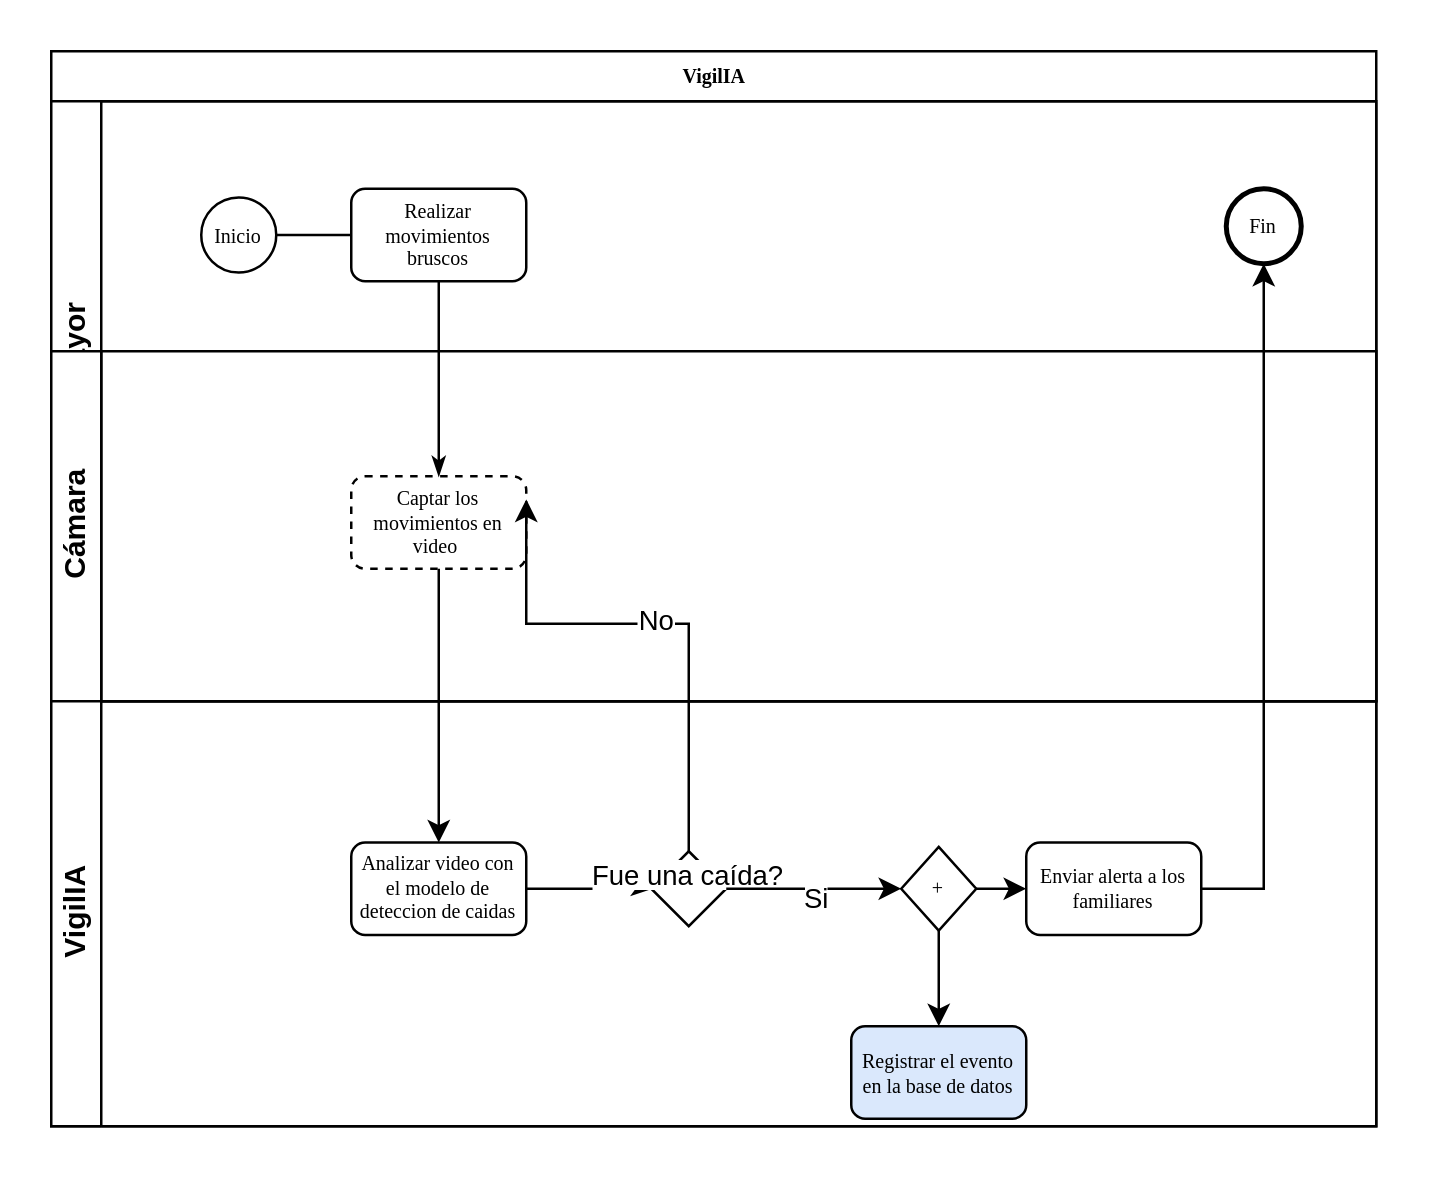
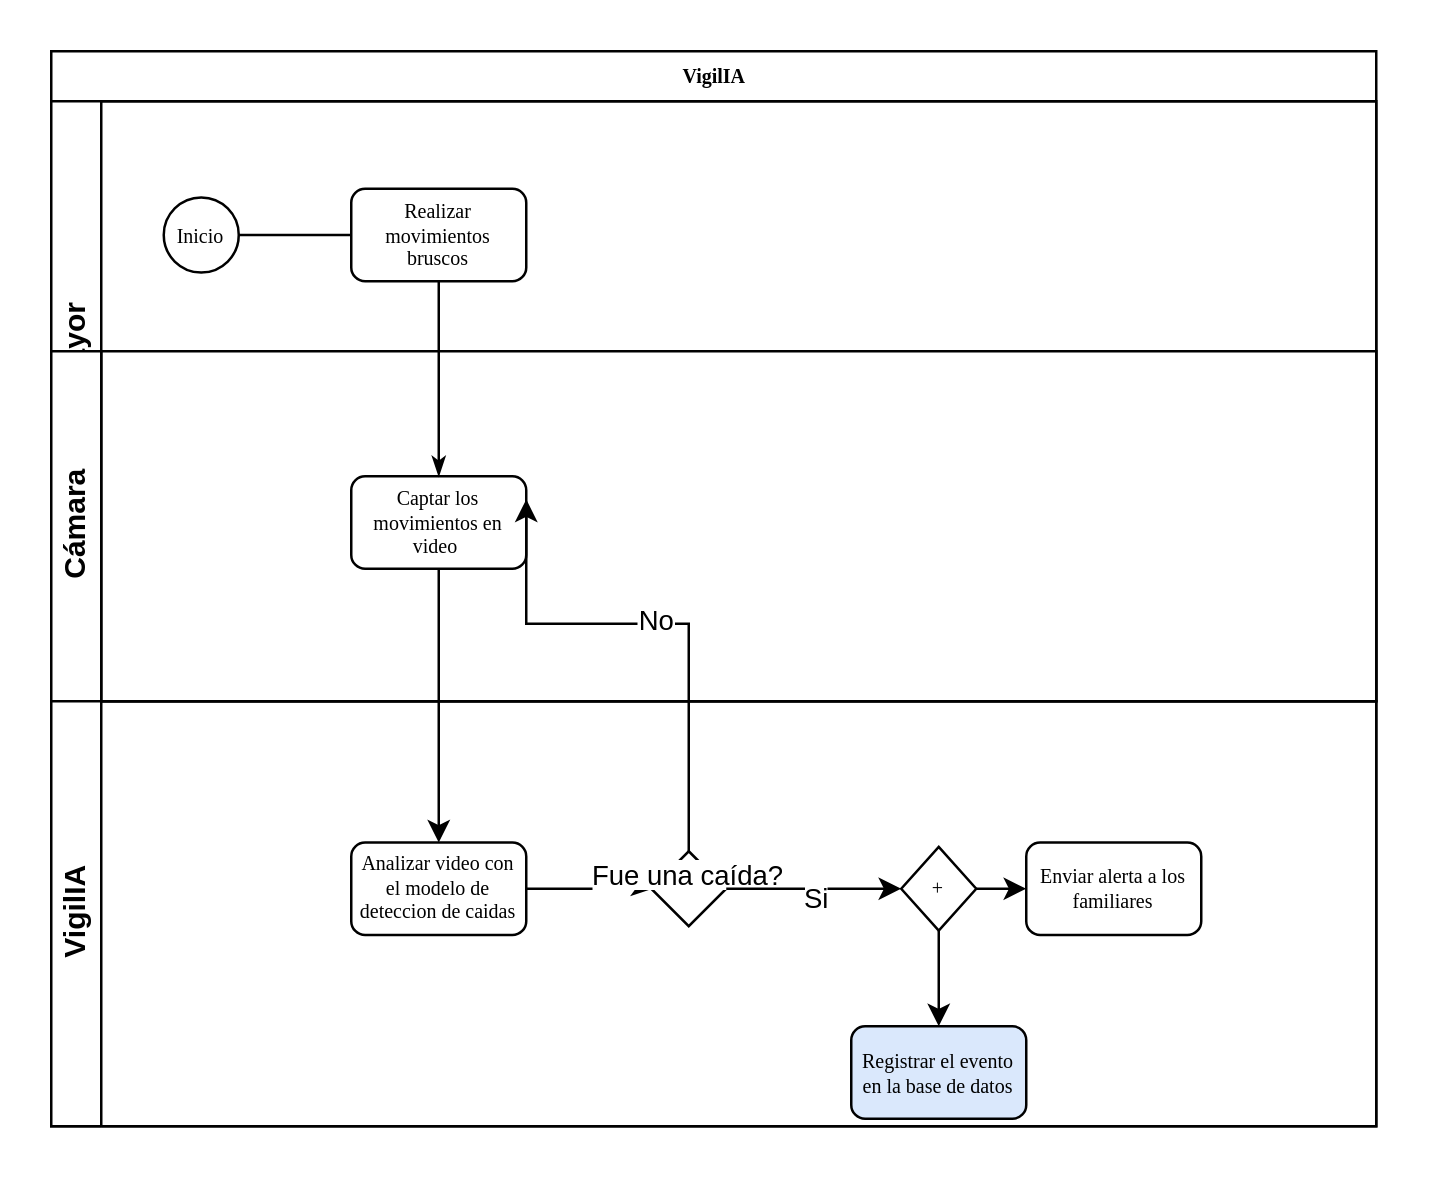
(1264, 226) -> none
(239, 235) -> (201, 235)
(439, 523) -> (439, 523)
(1264, 526) -> none
